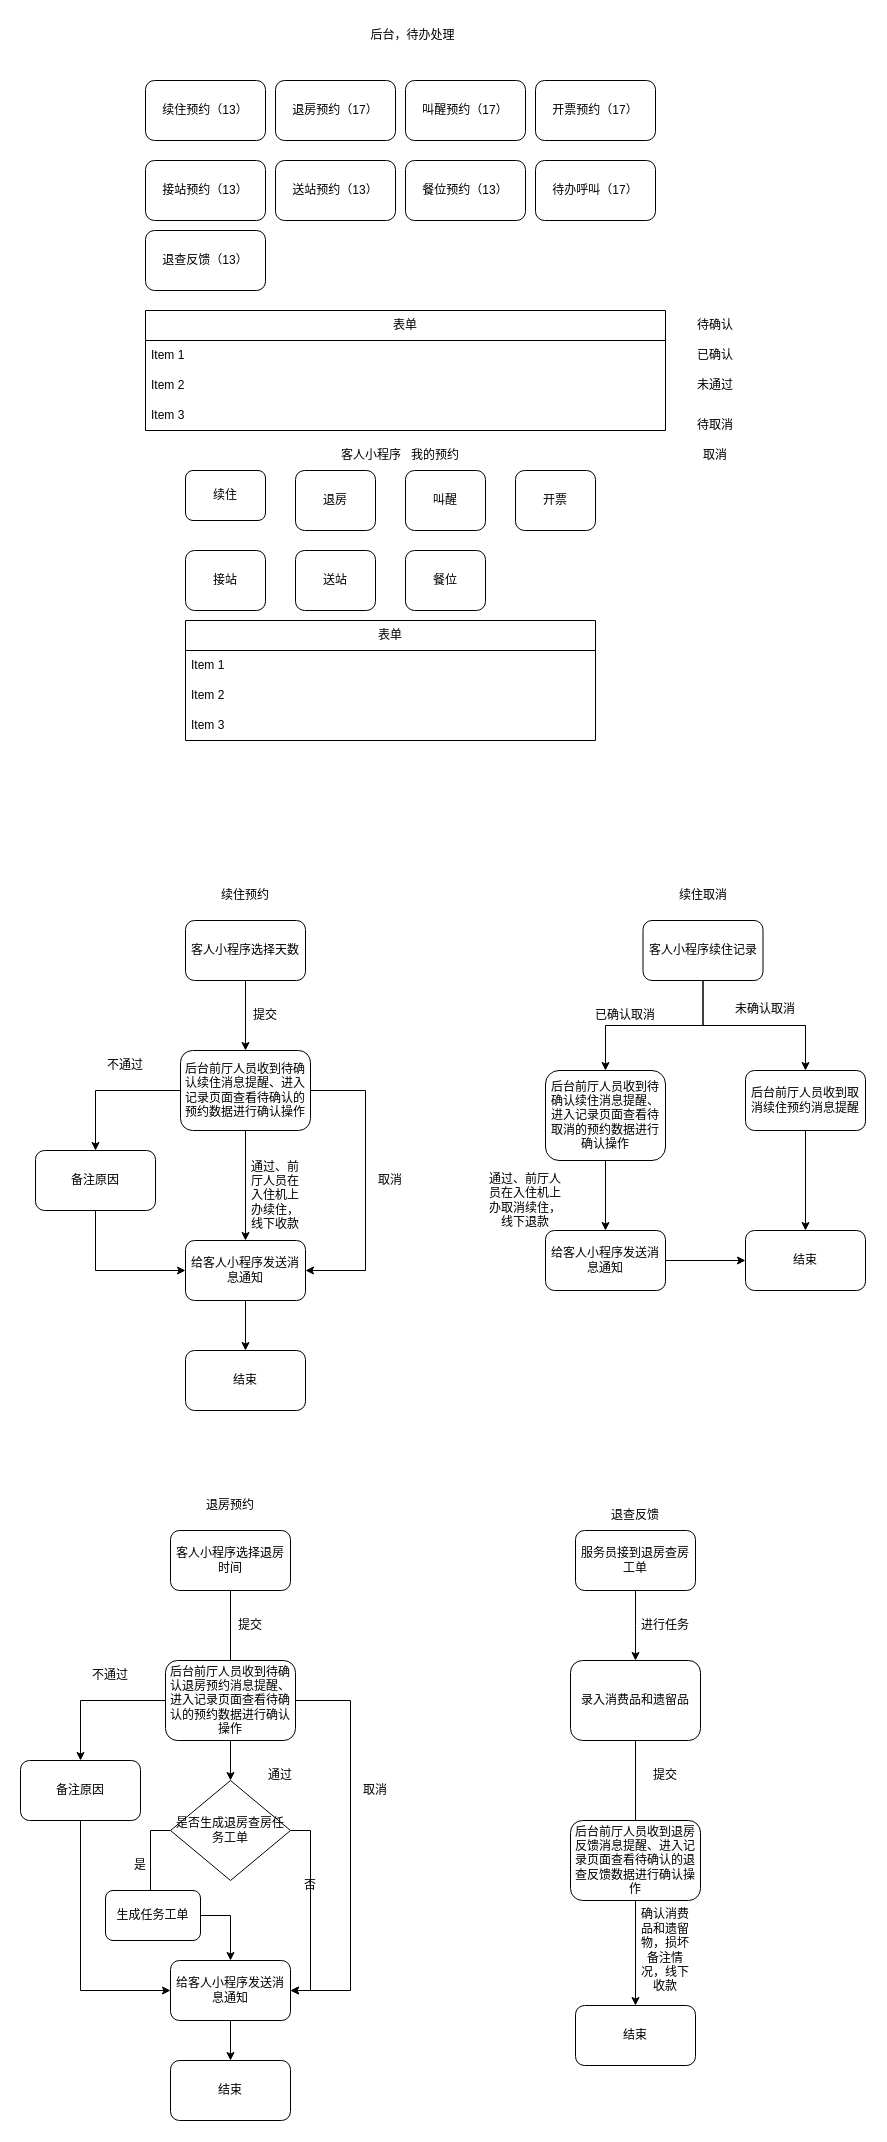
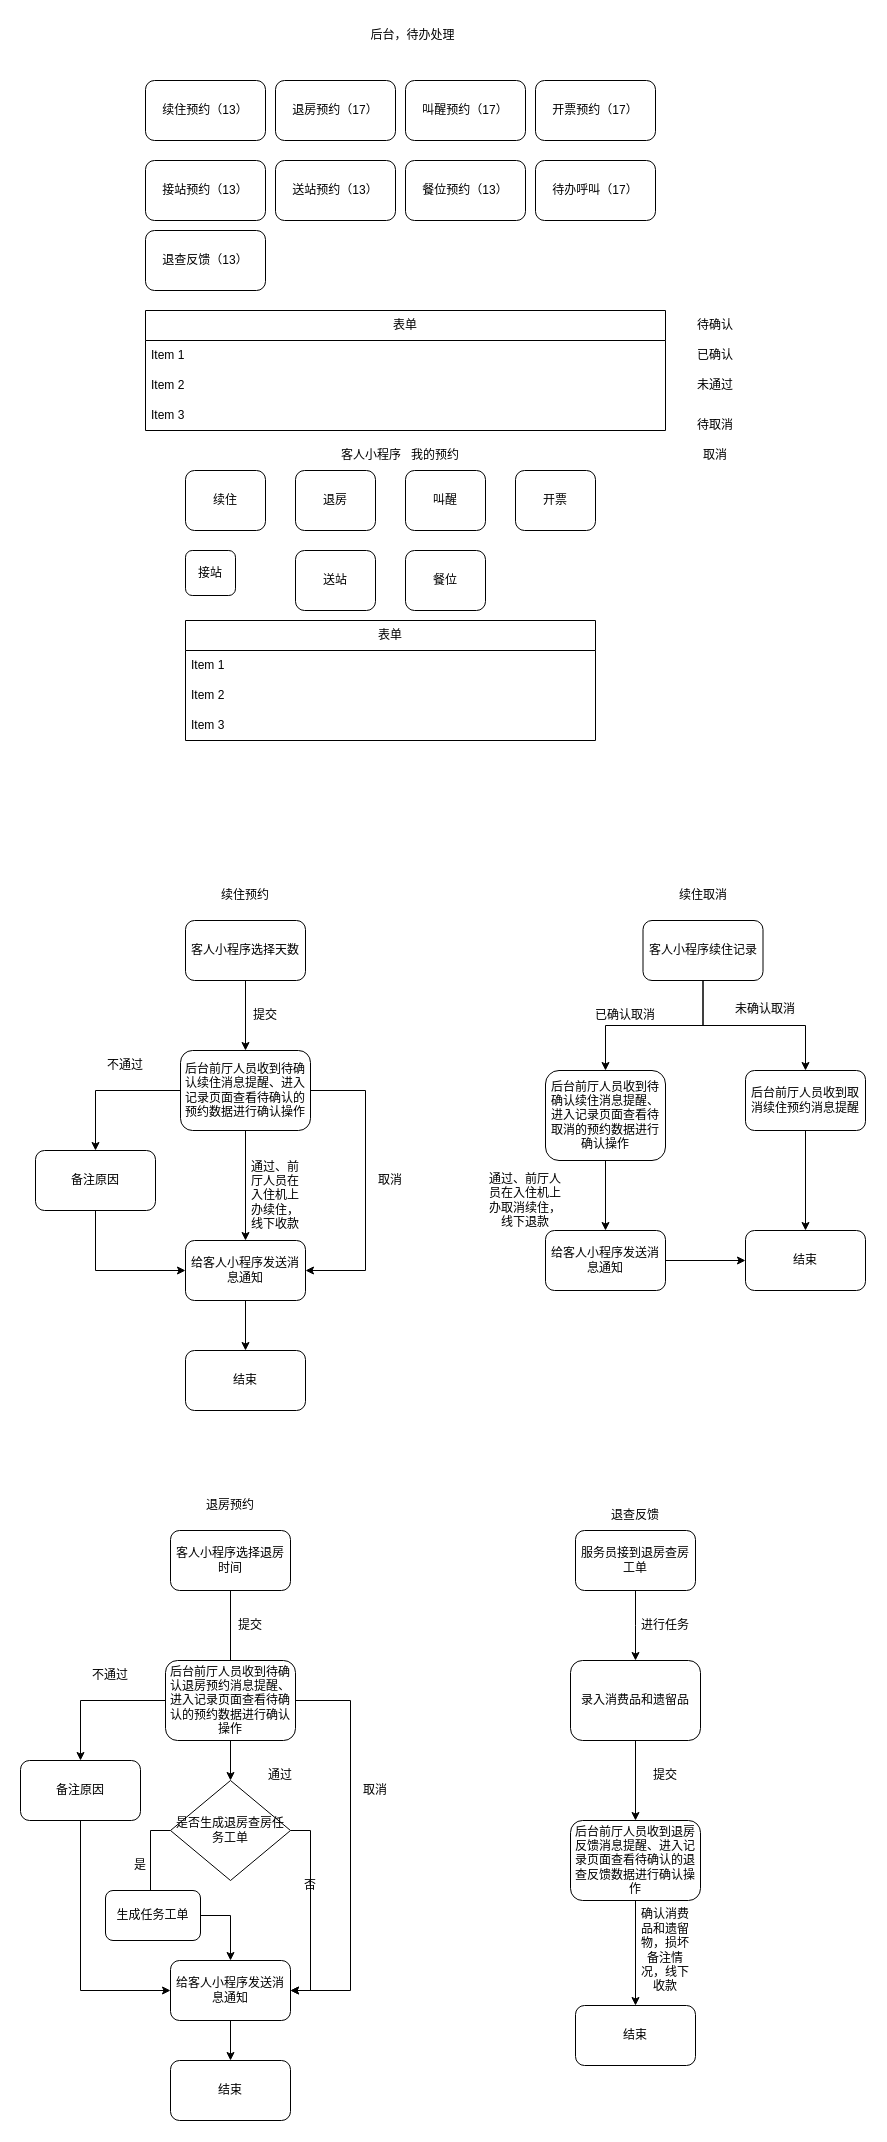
(226, 496) -> (226, 501)
(226, 581) -> (211, 573)
(636, 1814) -> (636, 1812)
